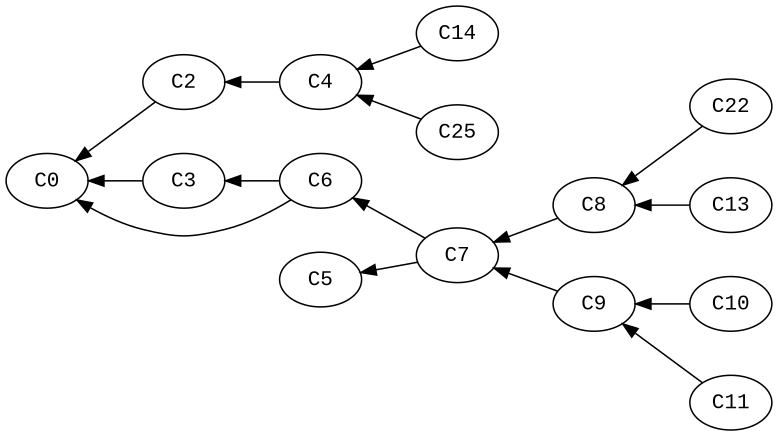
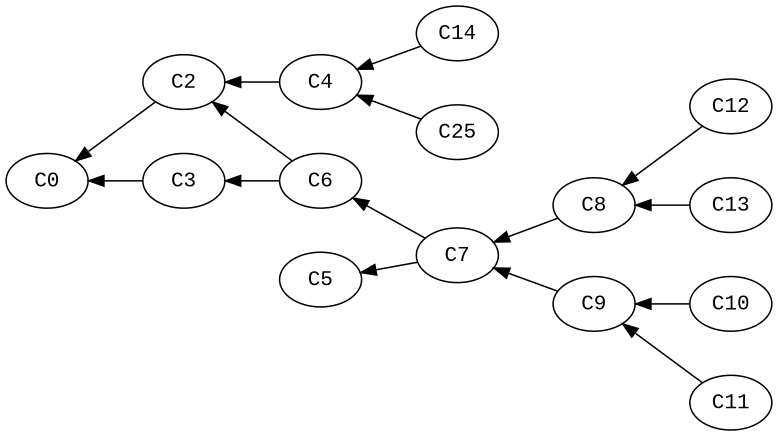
(731, 106) -> (731, 106)
(192, 236) -> (259, 136)
